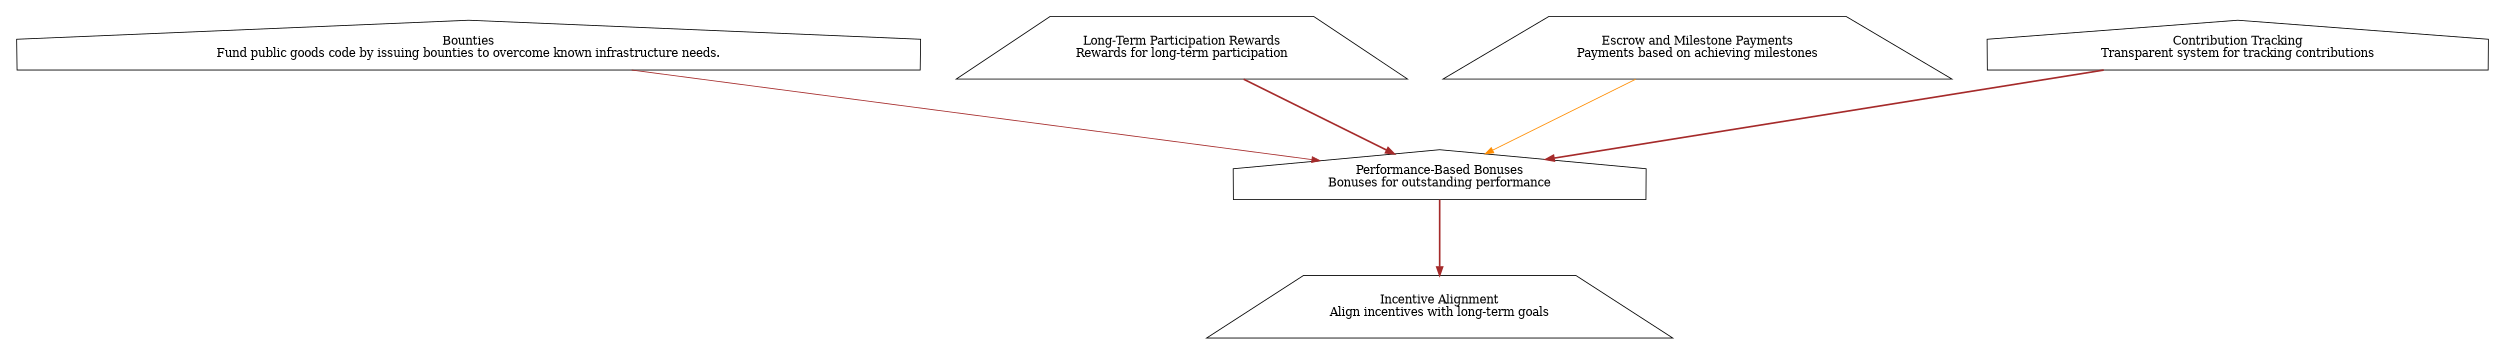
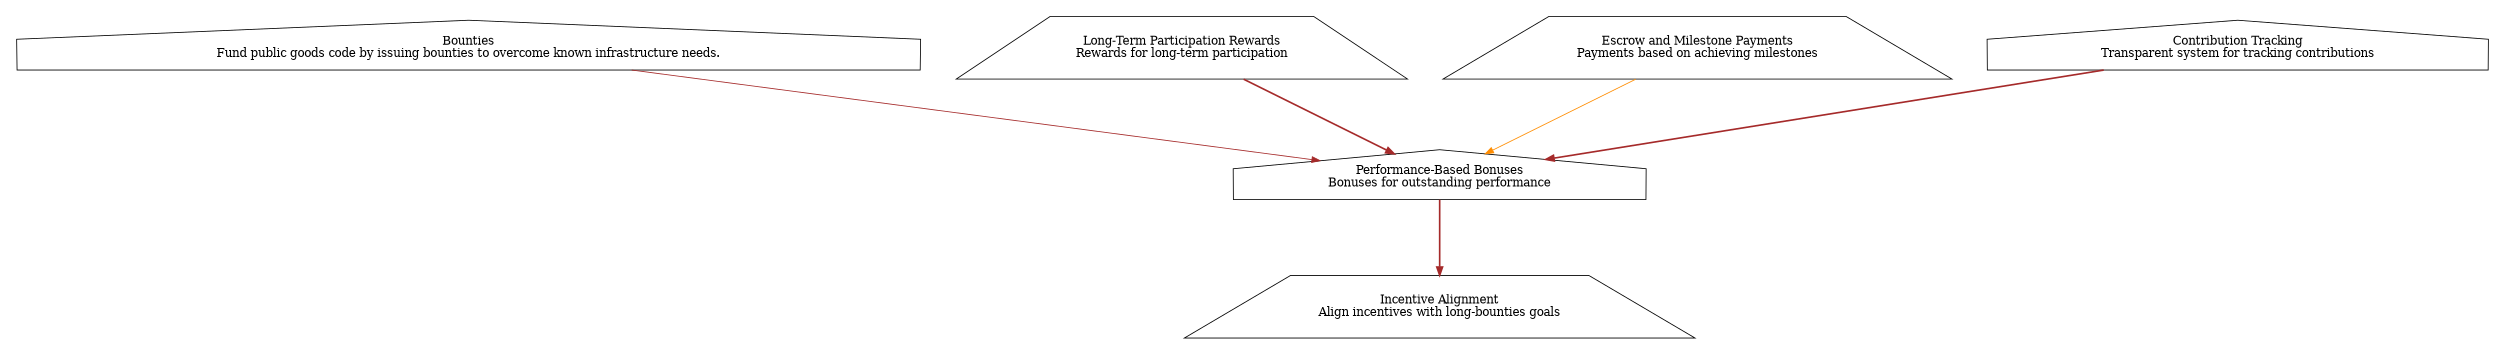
(1440, 307) -> (1440, 307)
